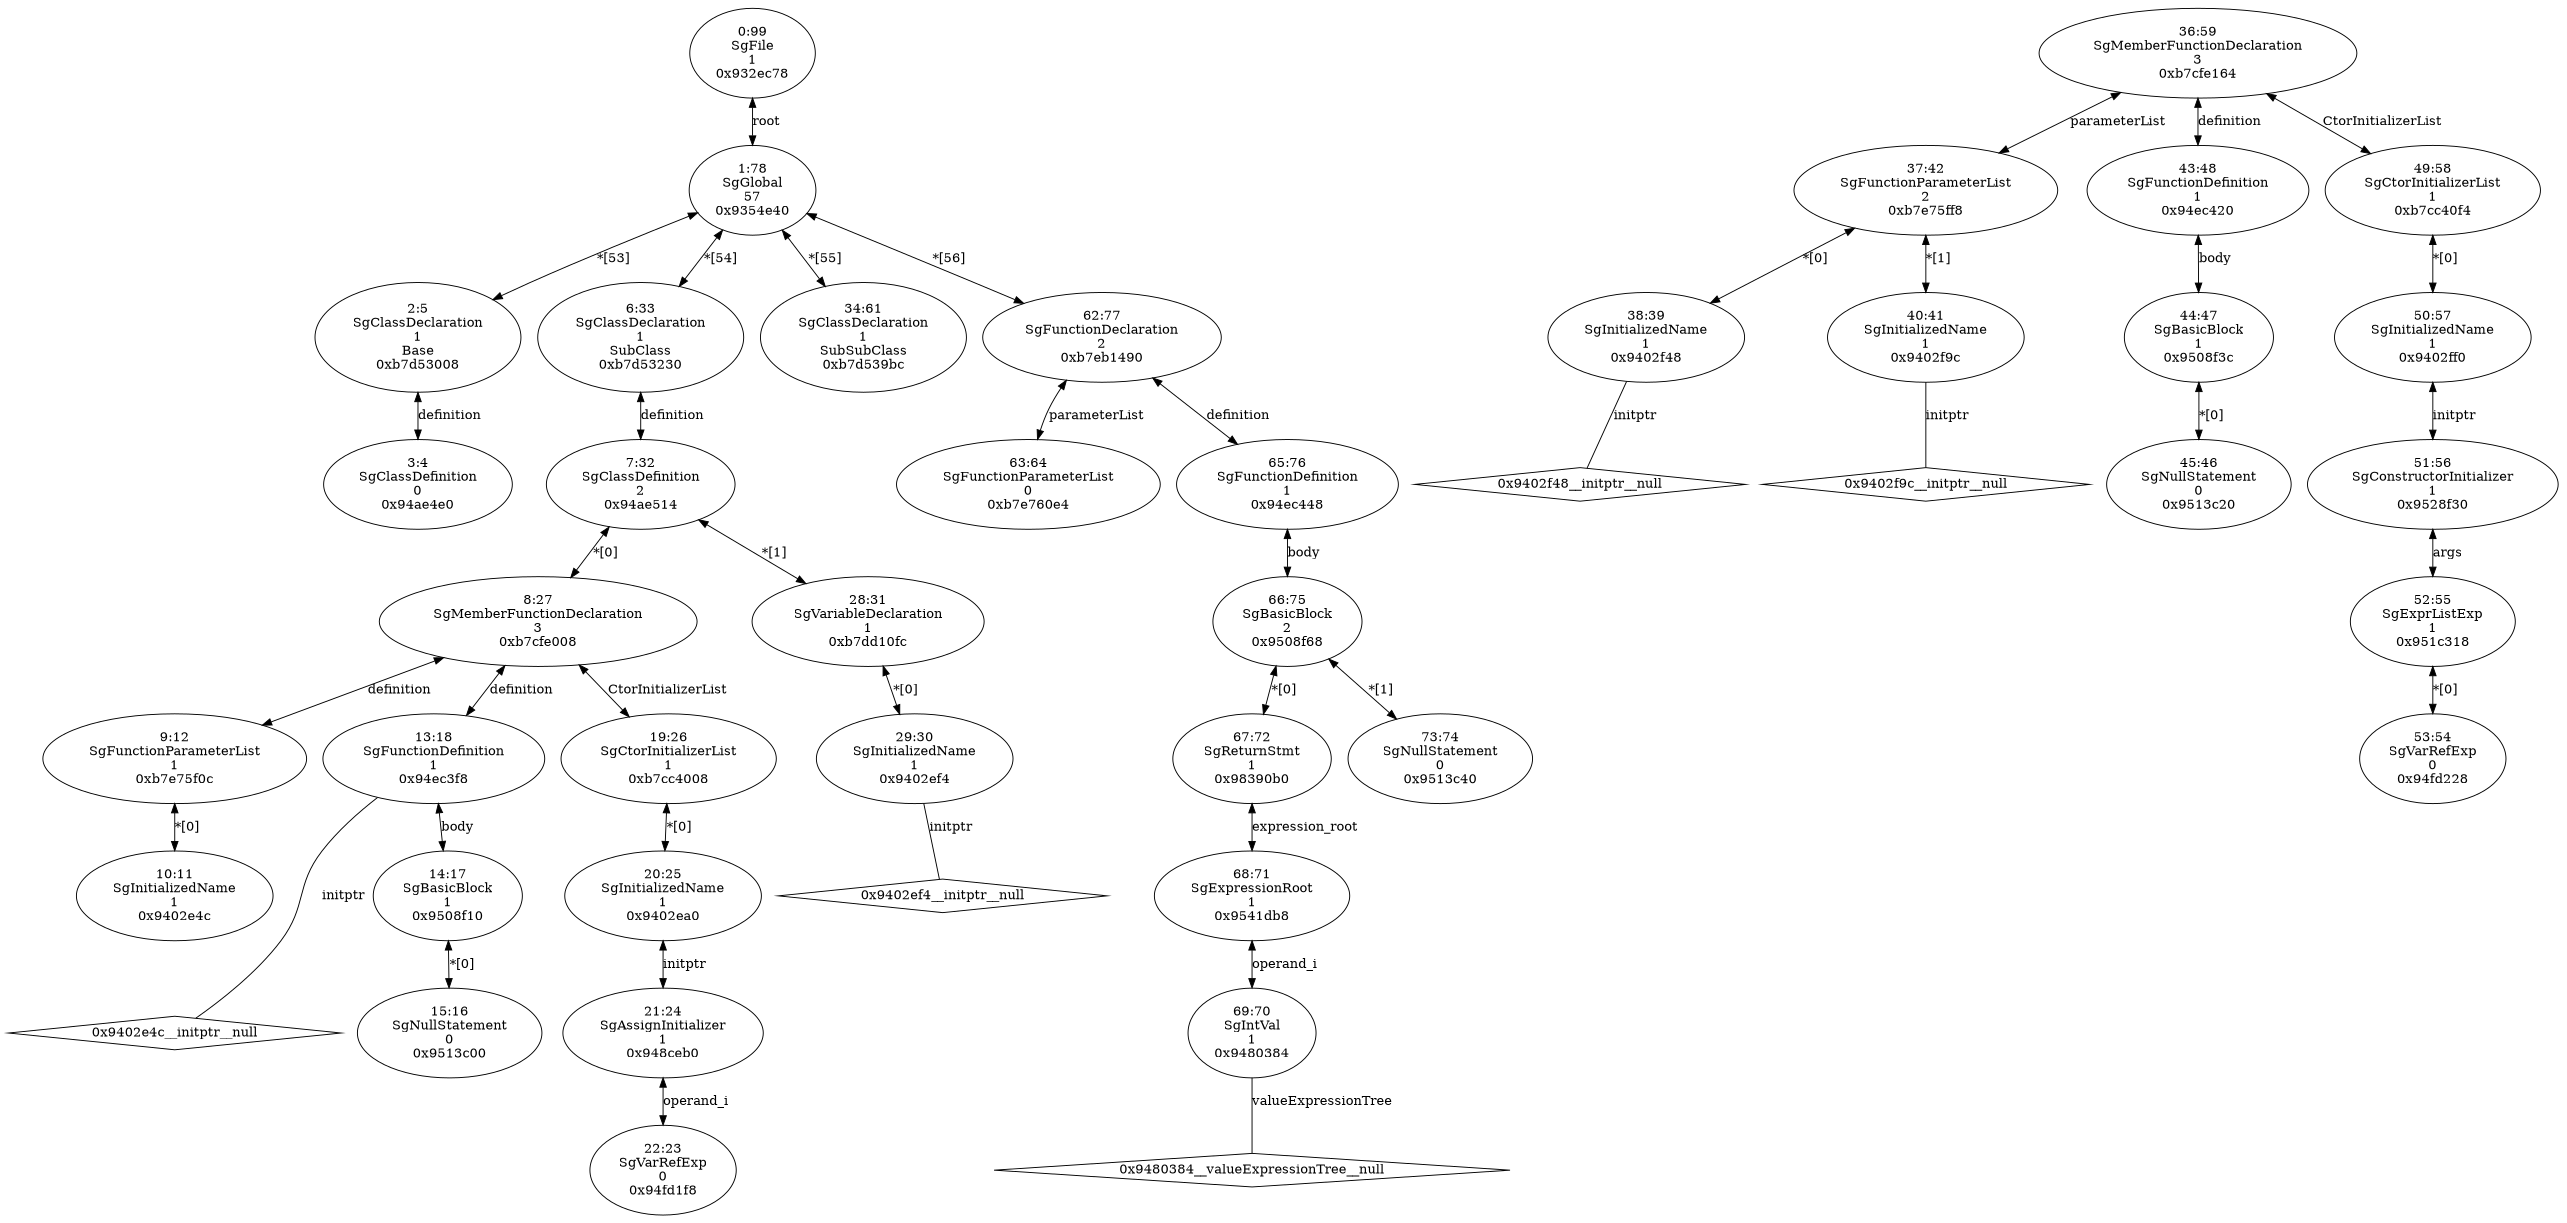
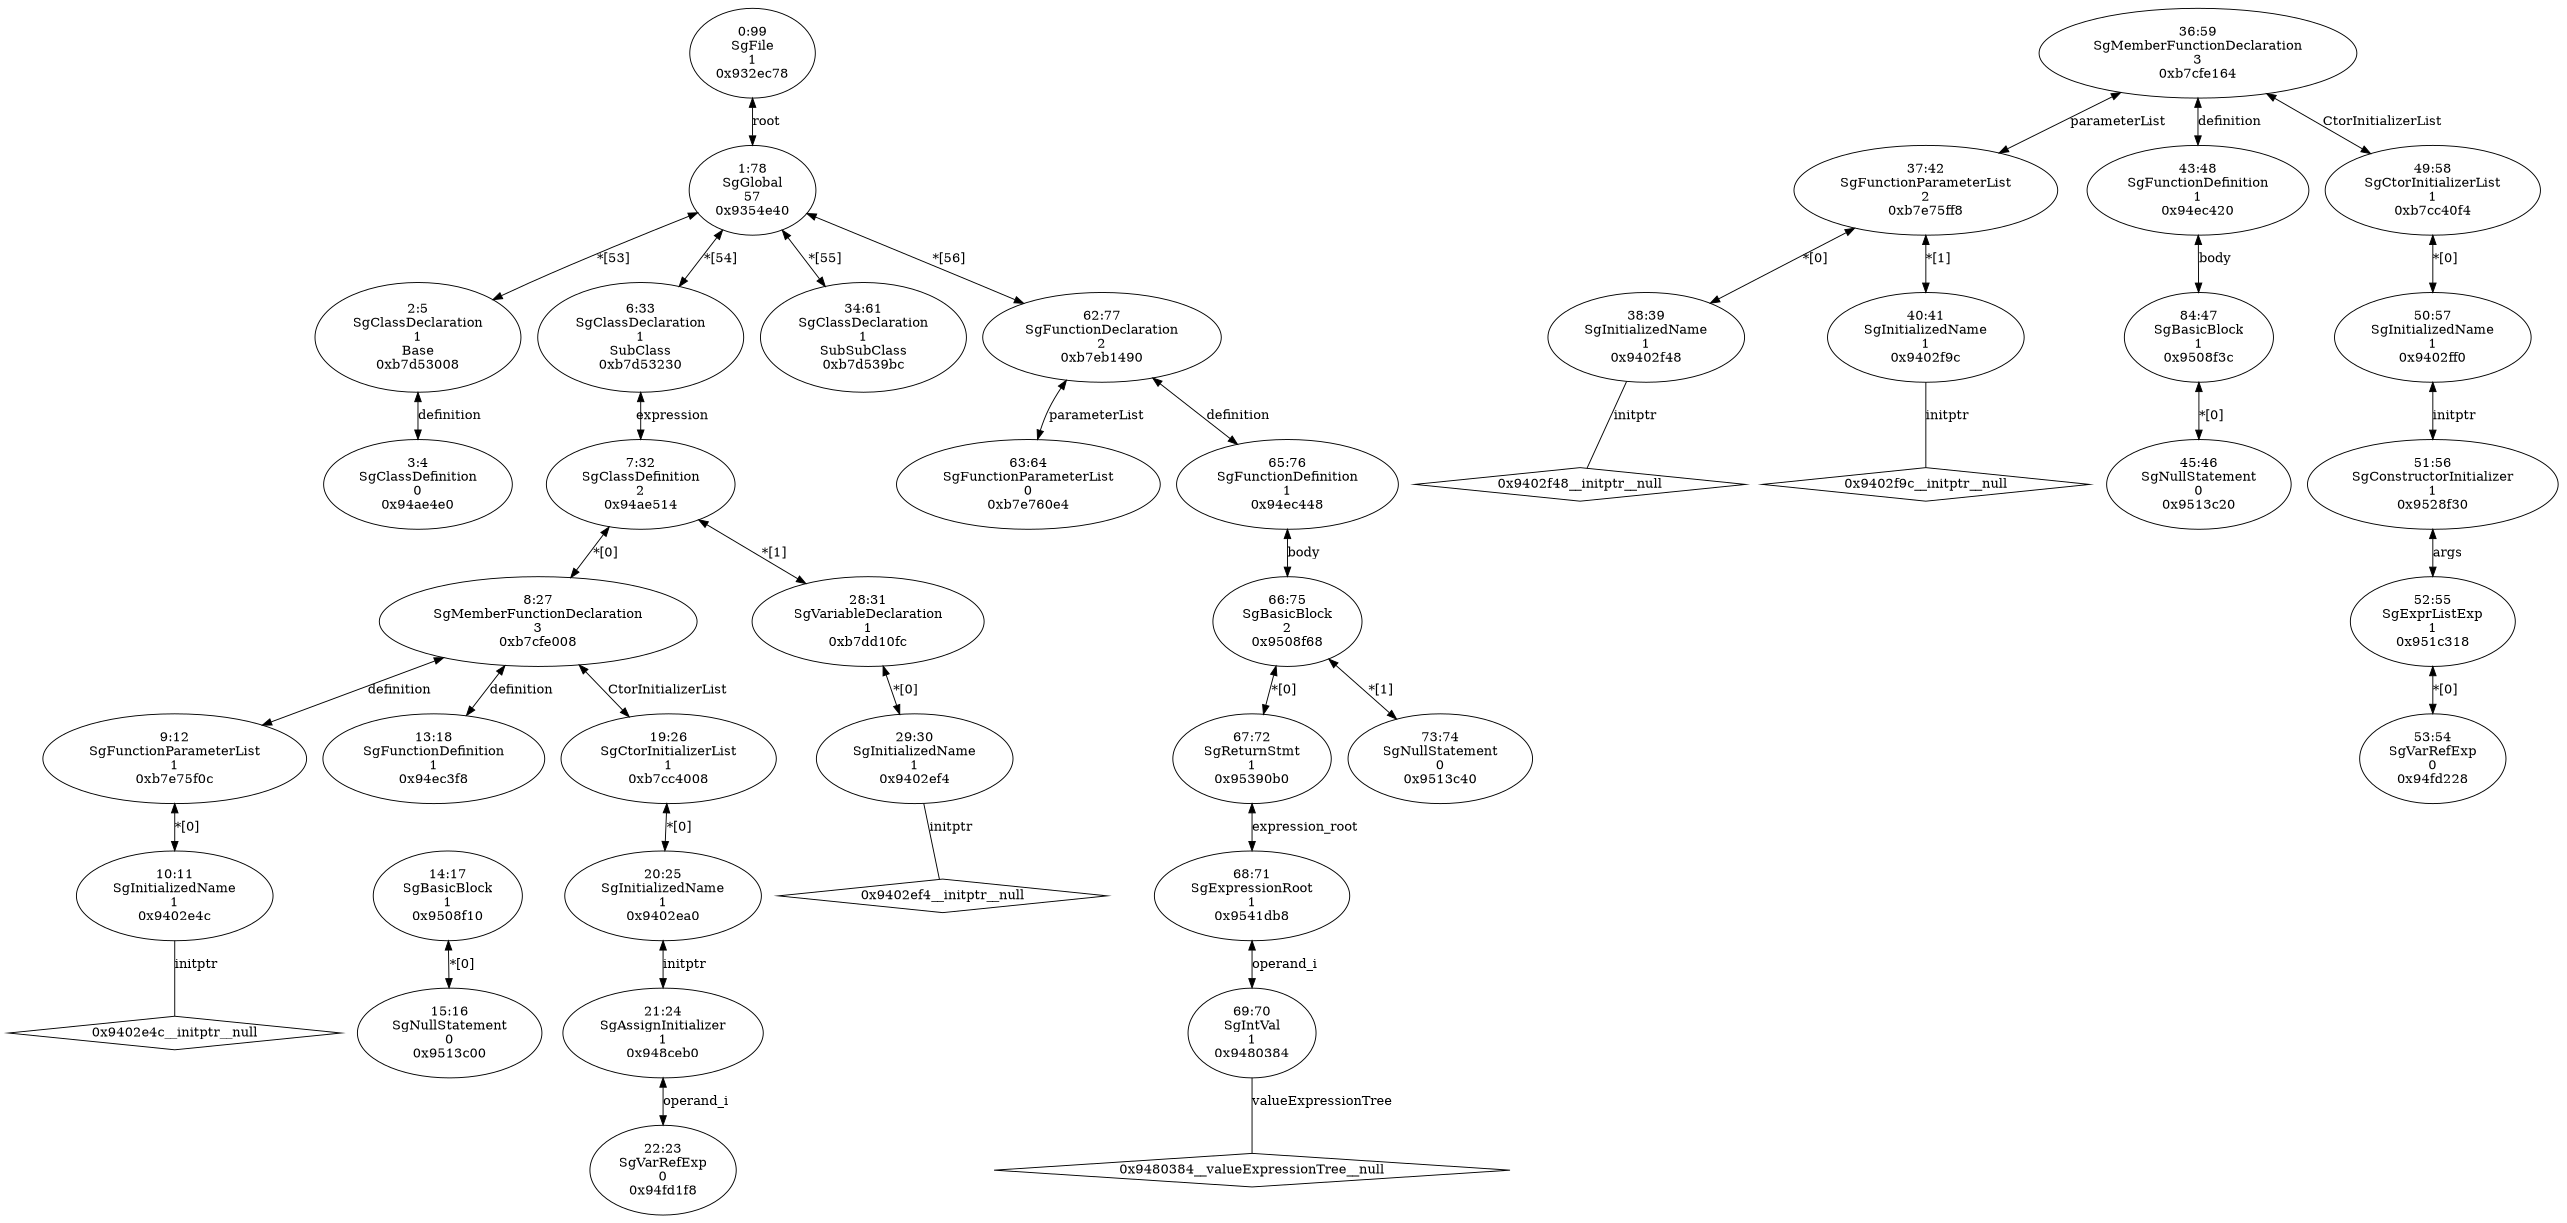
(2199, 337) -> (2199, 337)
(672, 416) -> (672, 416)
(1252, 759) -> (1252, 759)
(441, 827) -> none
(296, 914) -> (175, 978)
